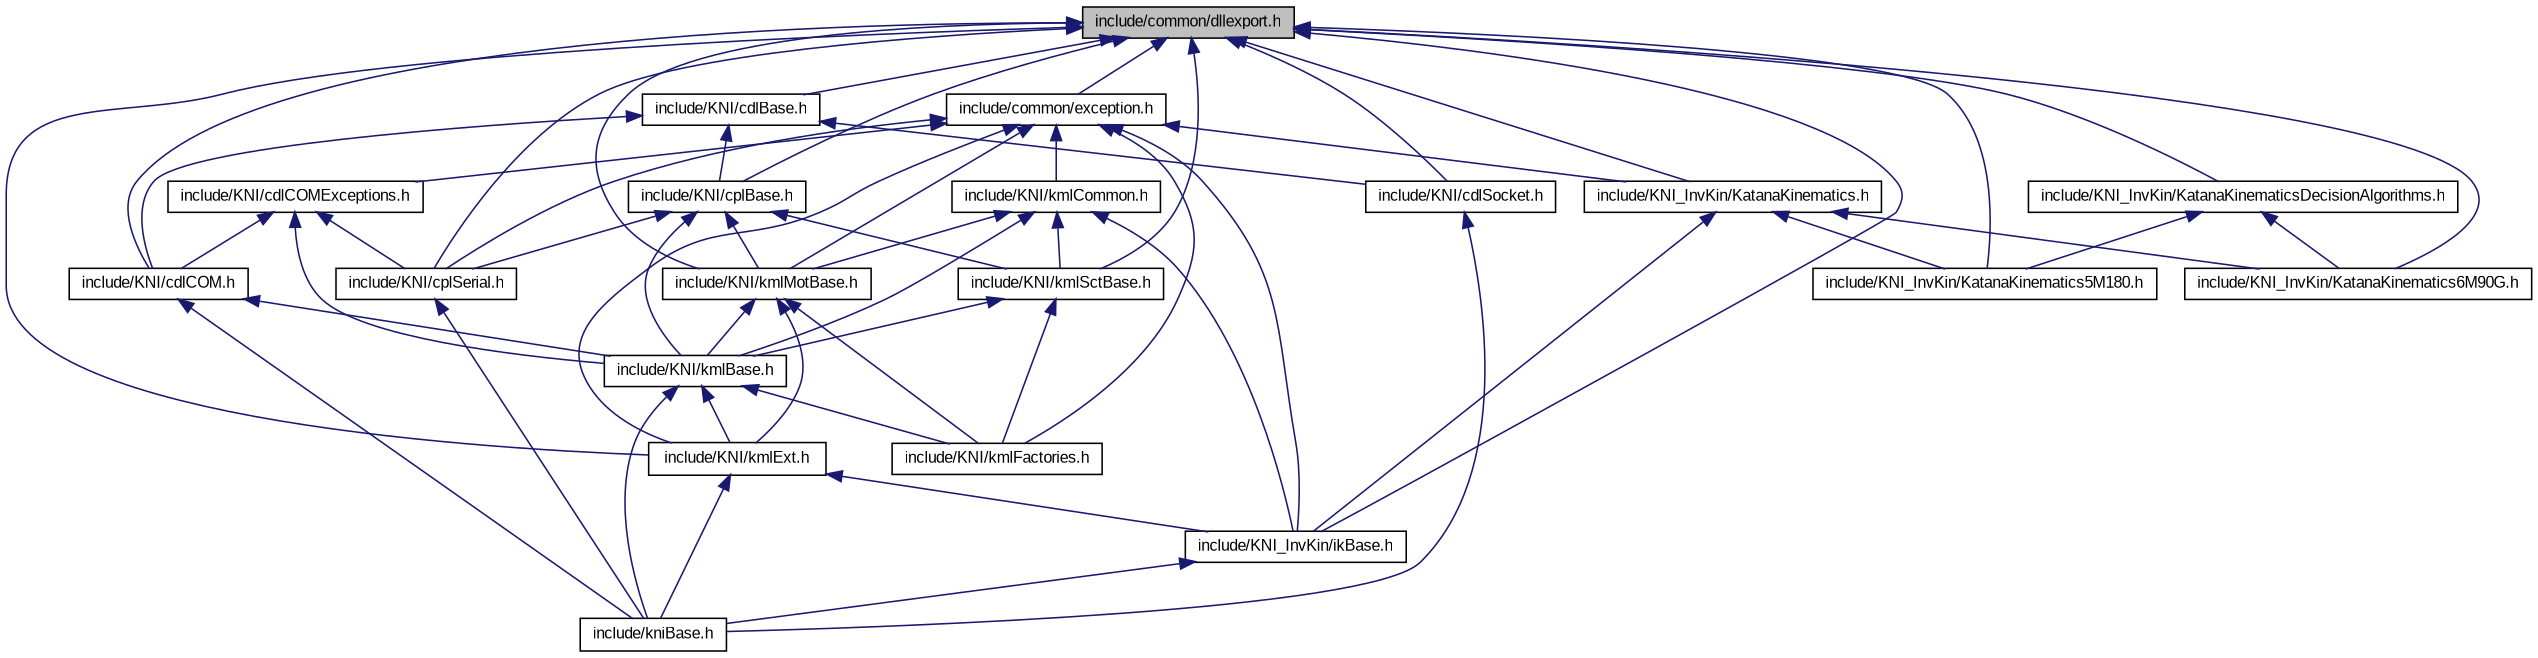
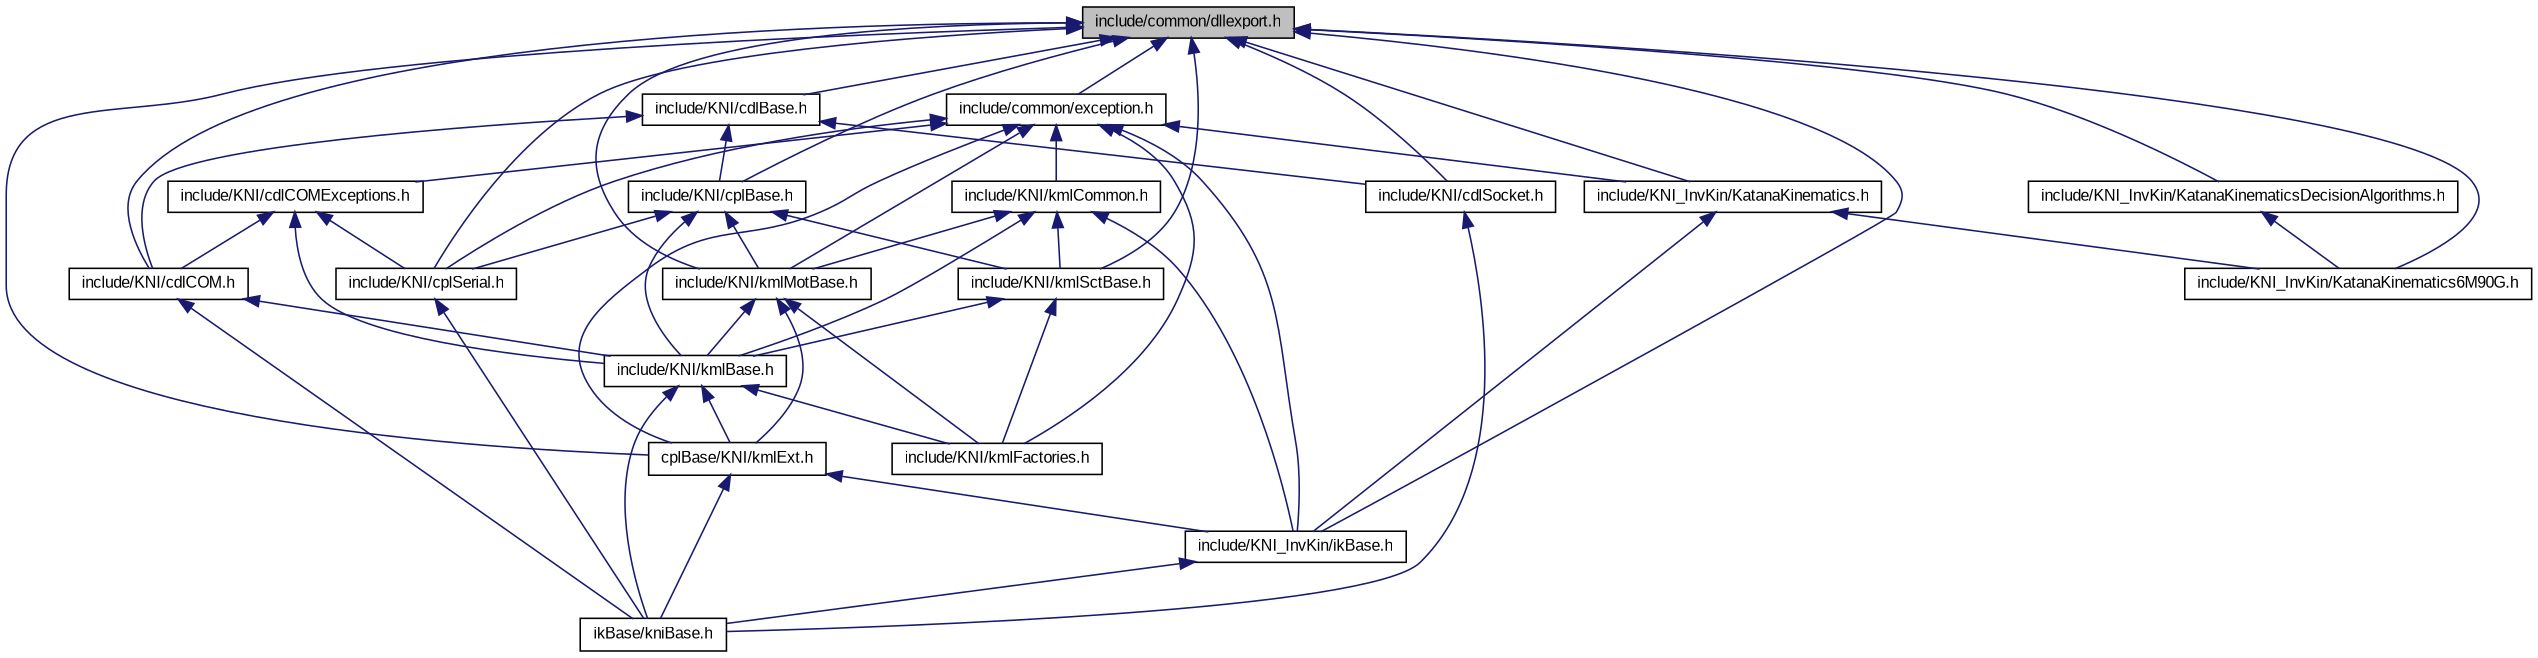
(1985, 284) -> none
(737, 459) -> (737, 459)
(653, 635) -> (653, 635)
